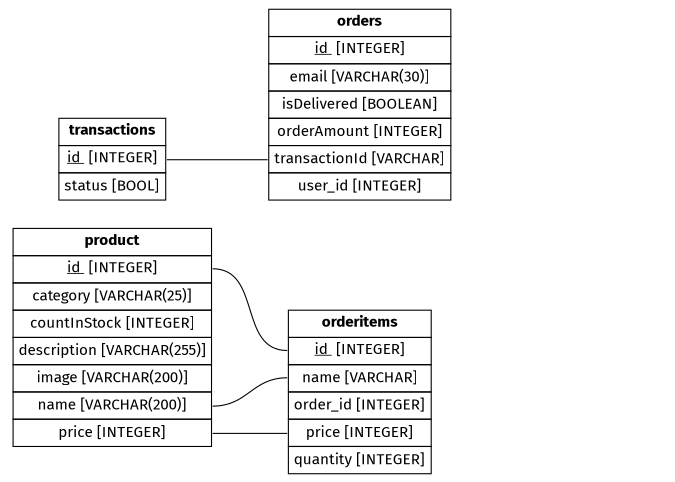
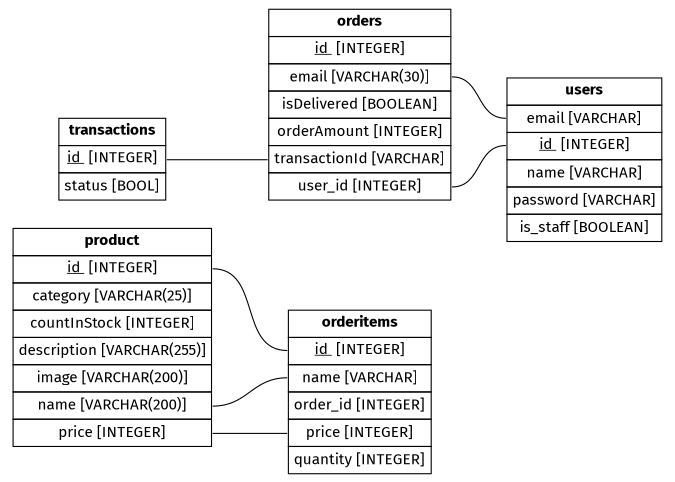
none -> (584, 160)
